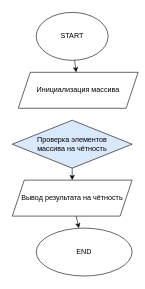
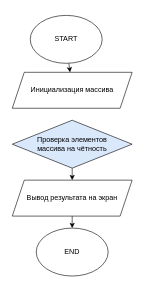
(72, 36) -> (66, 39)
(78, 90) -> (72, 90)
(72, 198) -> (72, 198)
(84, 252) -> (72, 252)
